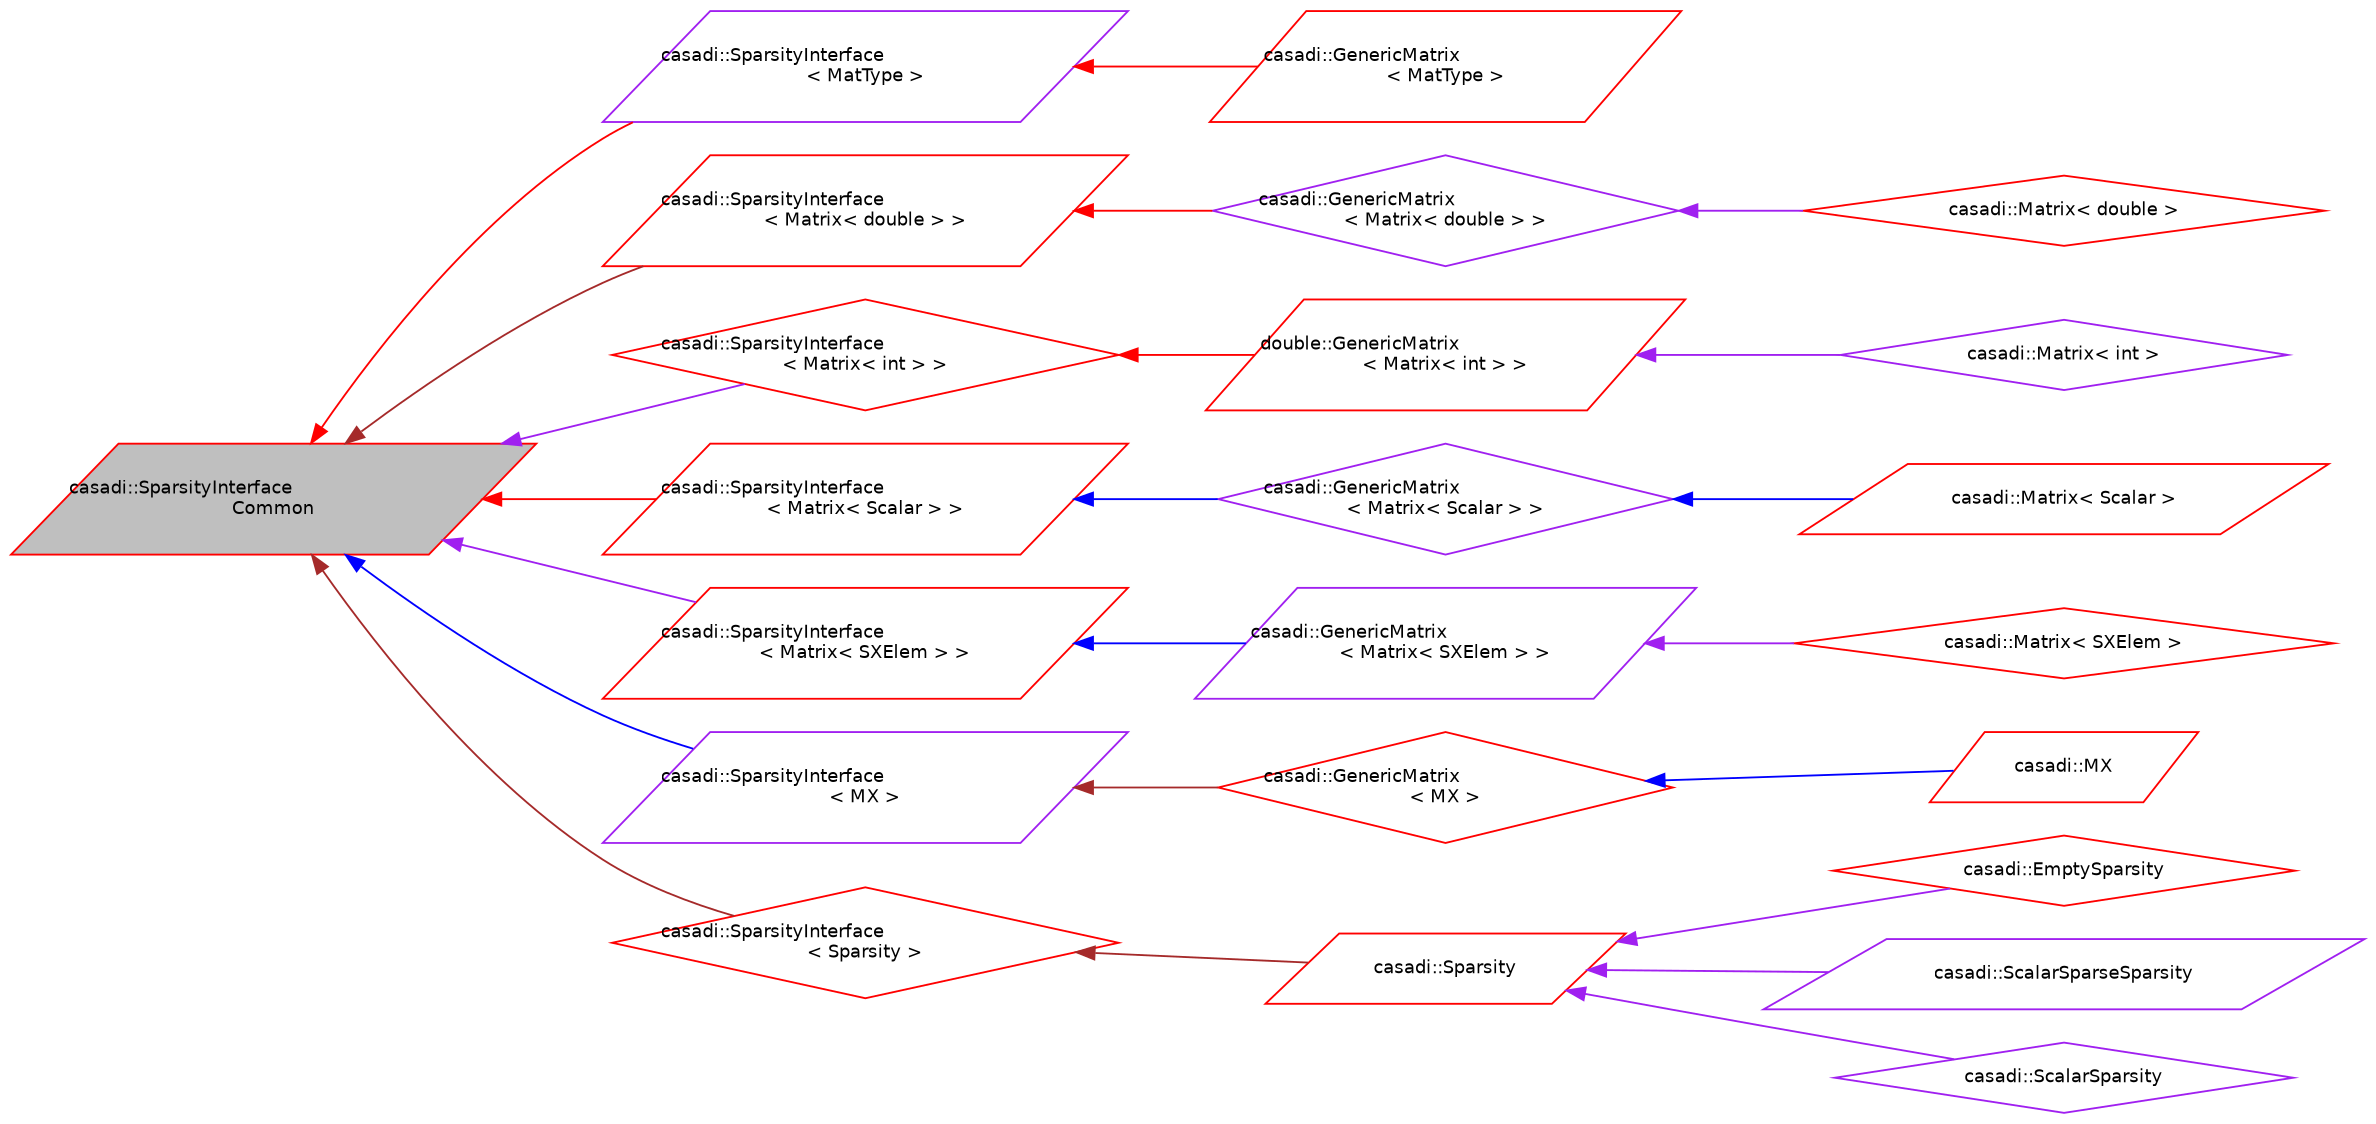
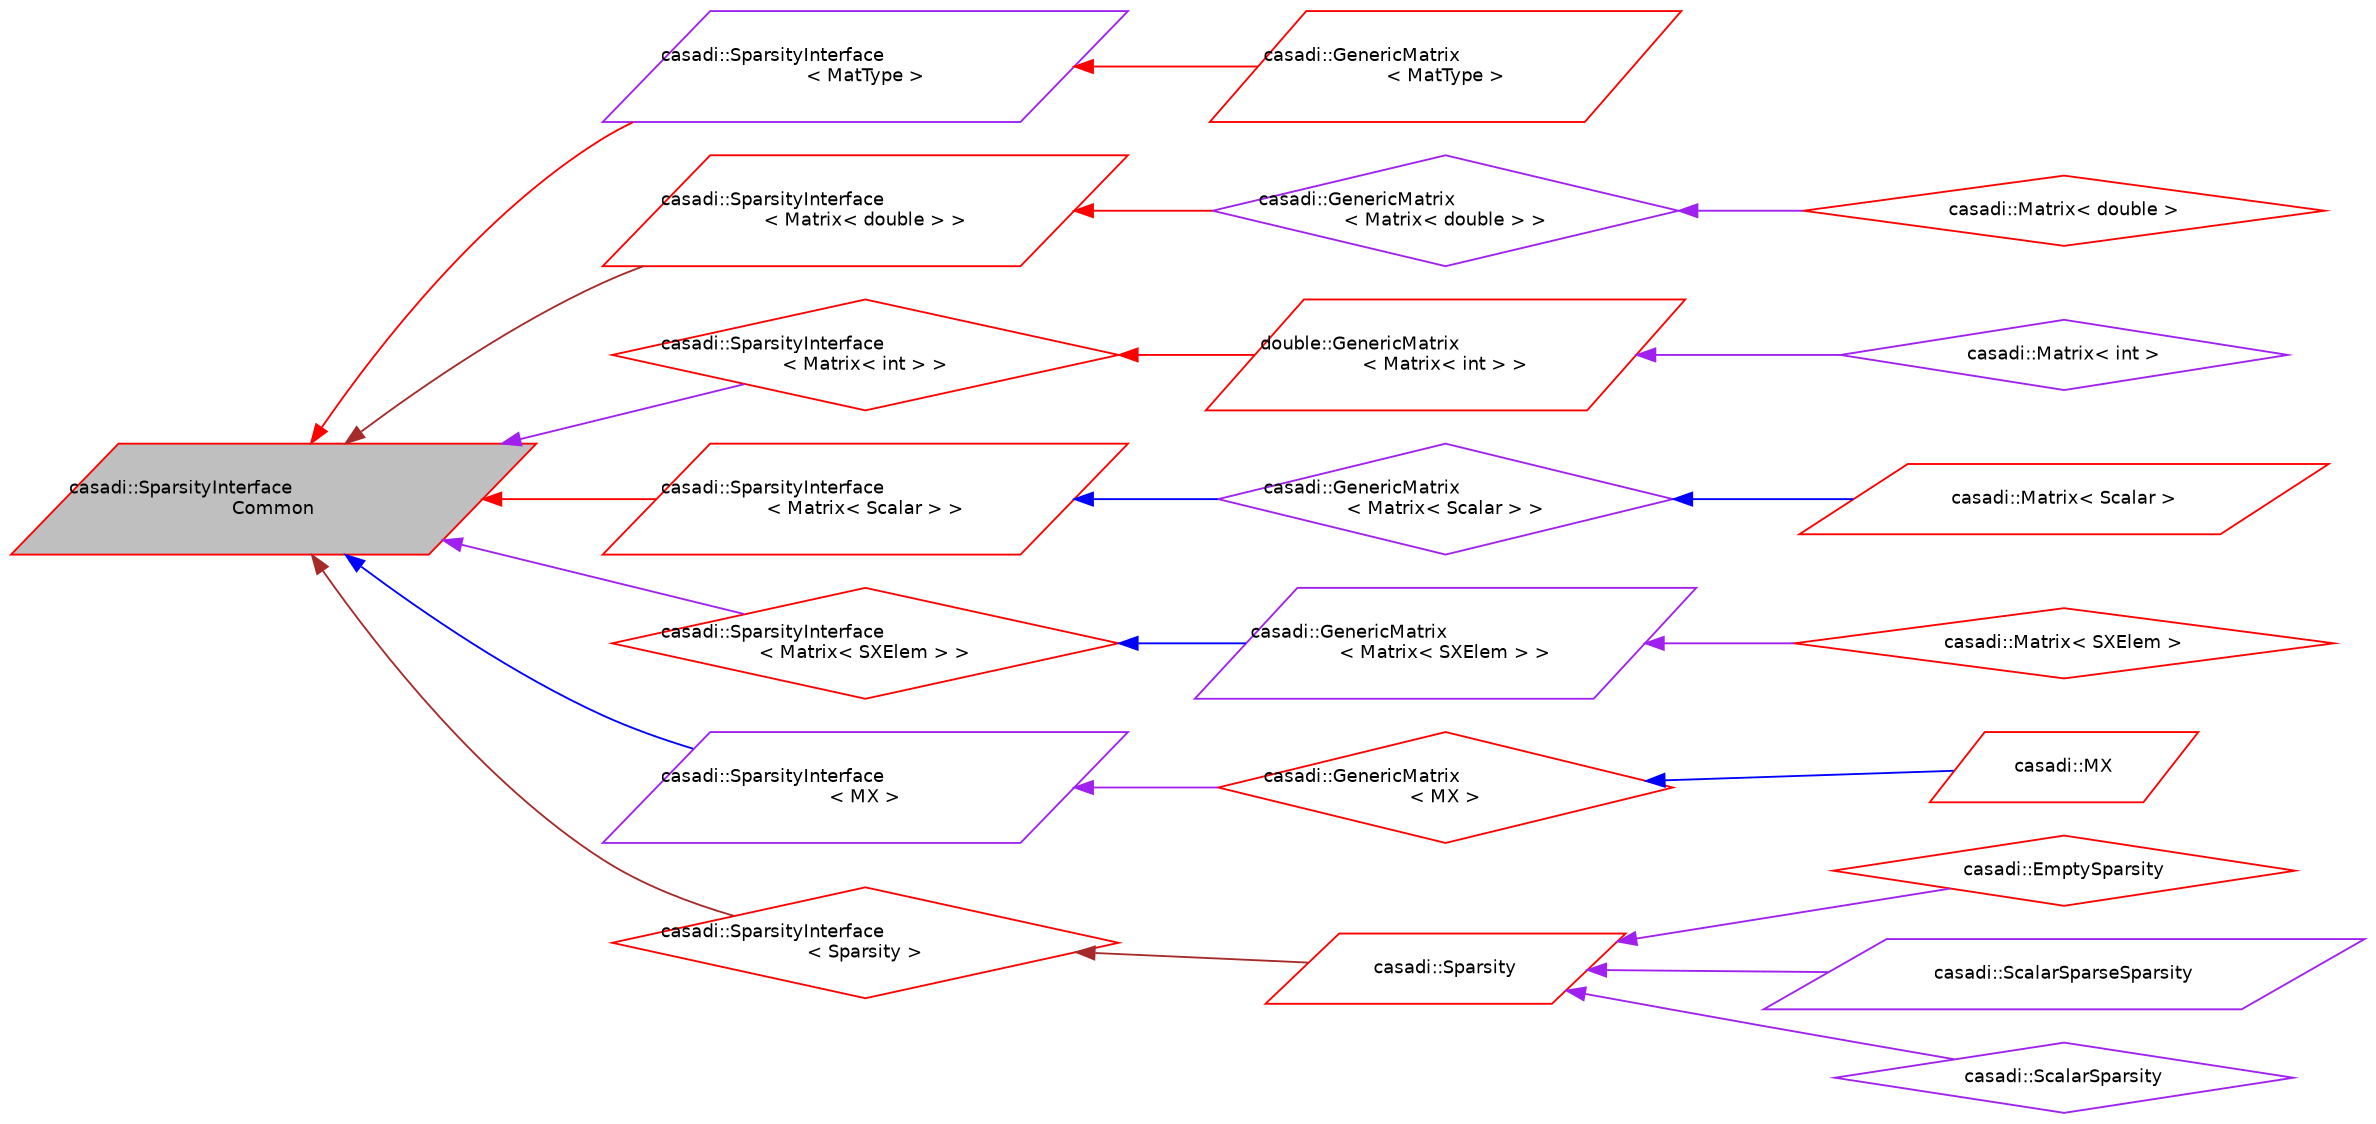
(865, 643) -> (865, 643)
(1155, 788) -> (1155, 788)
